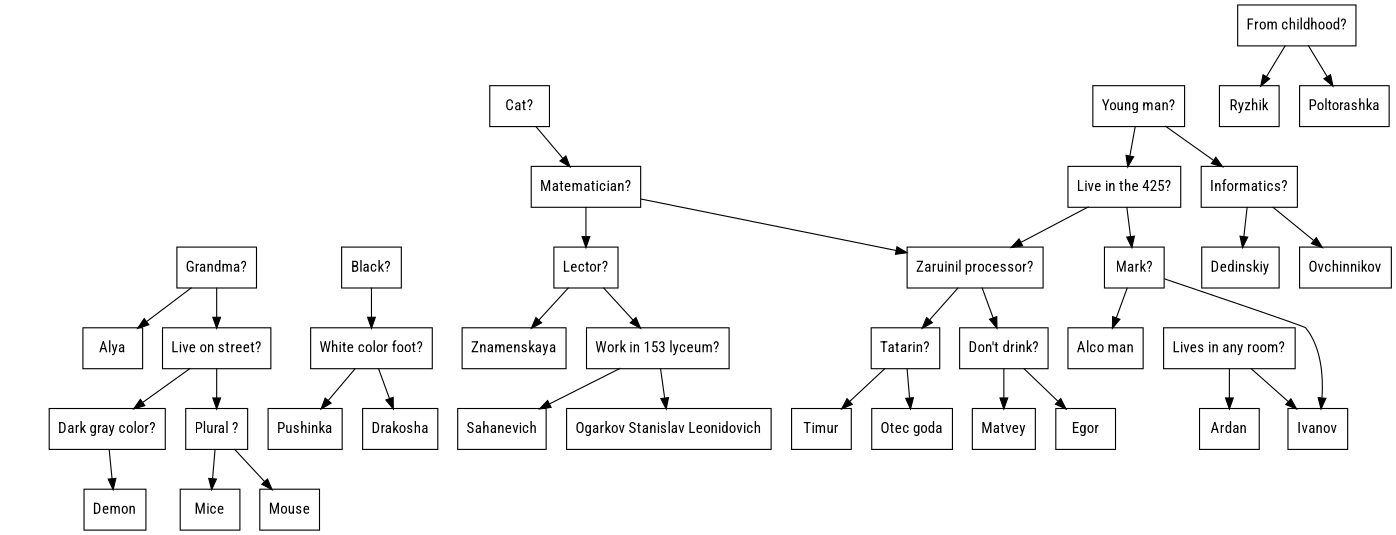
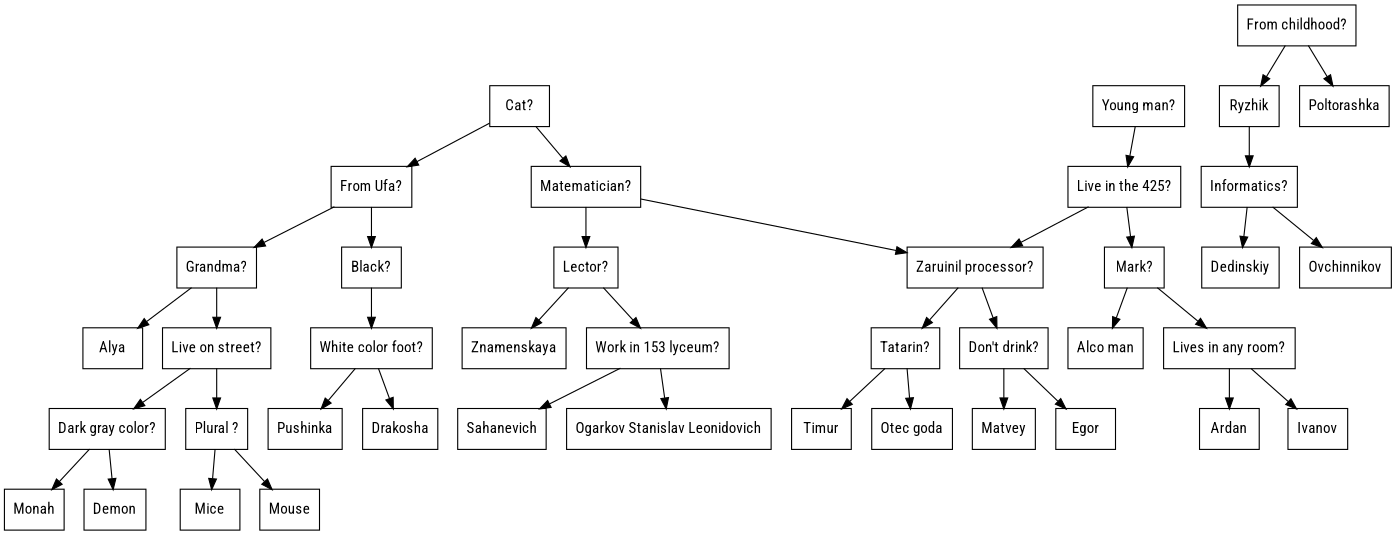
(1189, 143) -> (1249, 141)
none -> (371, 187)
(1270, 315) -> (1178, 304)
none -> (34, 510)
